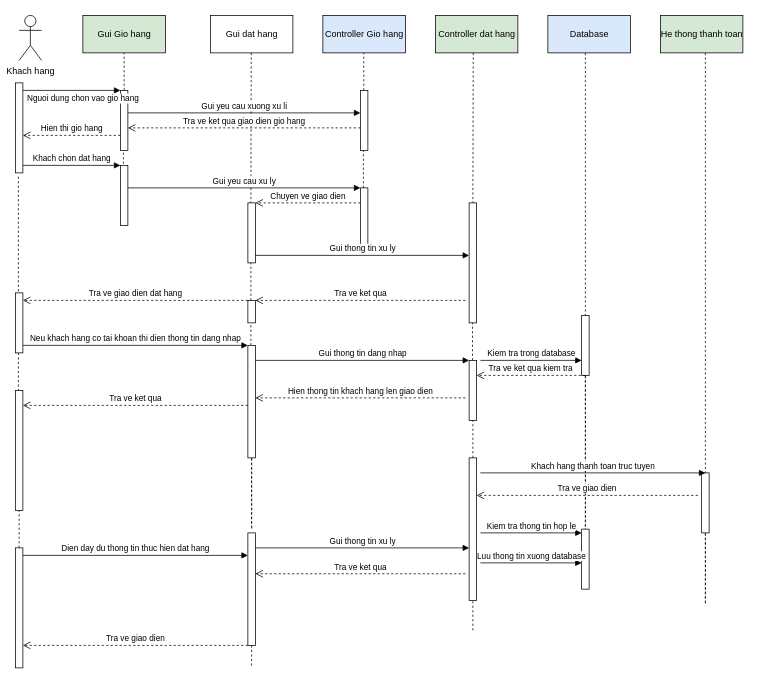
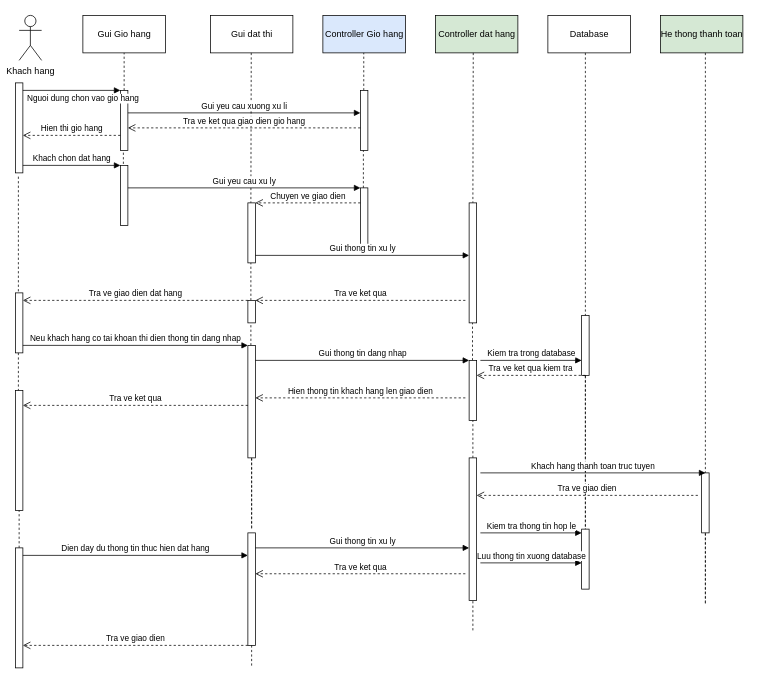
(124, 34) -> (124, 34)
(252, 34) -> (252, 34)
(589, 34) -> (589, 34)
